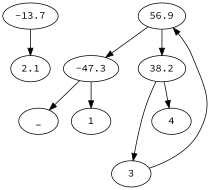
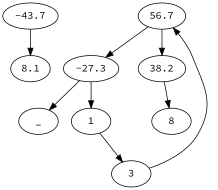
(30, 16) -> (30, 16)
(162, 16) -> (162, 16)
(30, 69) -> (30, 69)
(91, 69) -> (91, 69)
(143, 117) -> (109, 145)
(171, 121) -> (171, 121)
